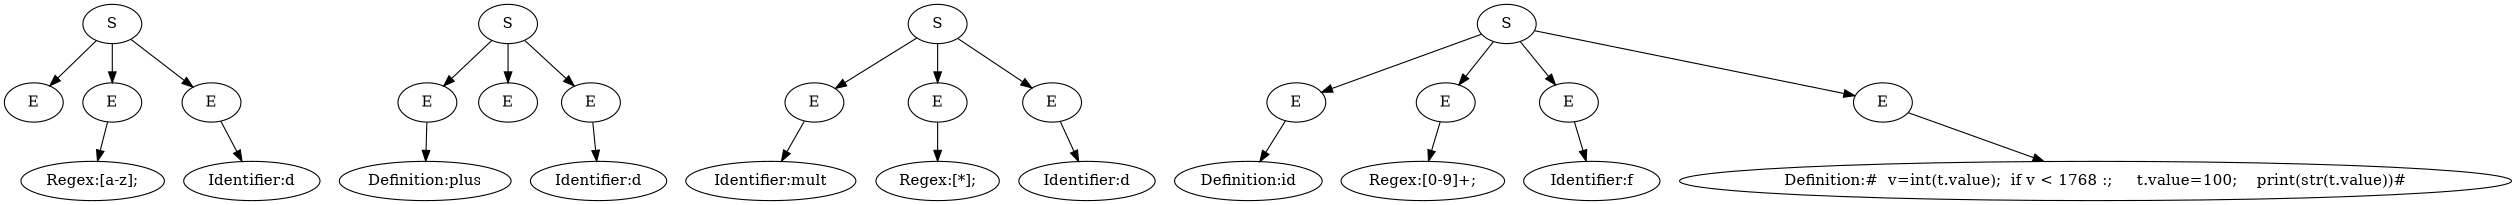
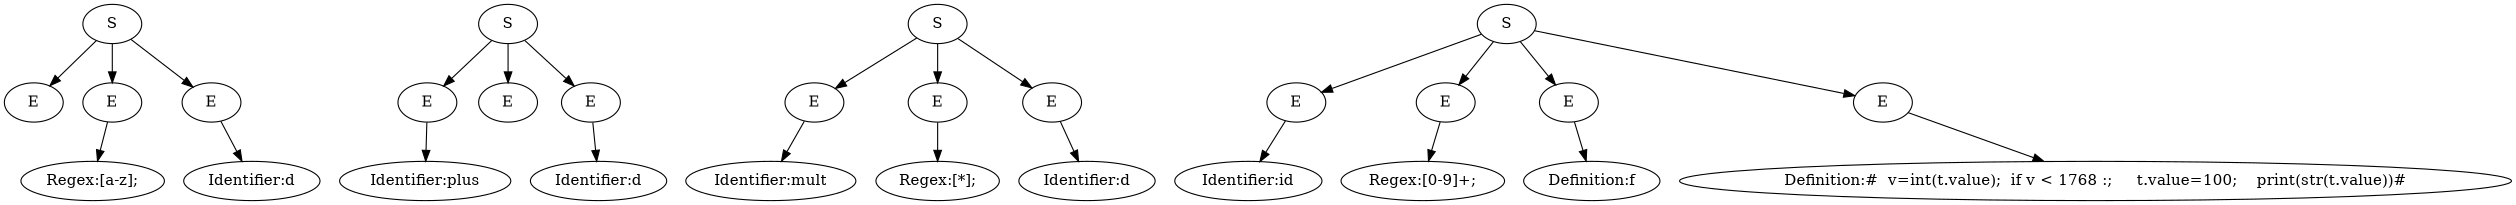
(425, 181) -> (425, 181)
(1248, 181) -> (1248, 181)
(1592, 181) -> (1592, 181)
